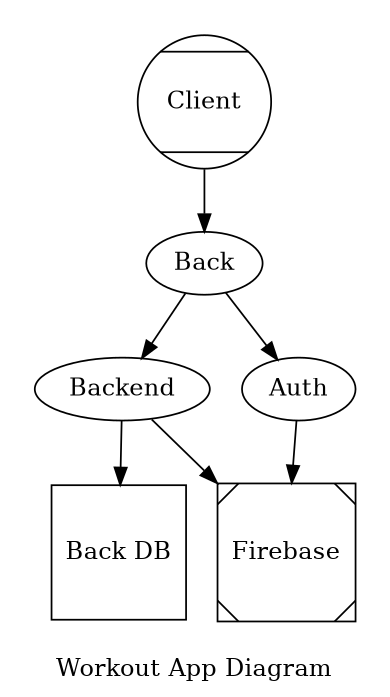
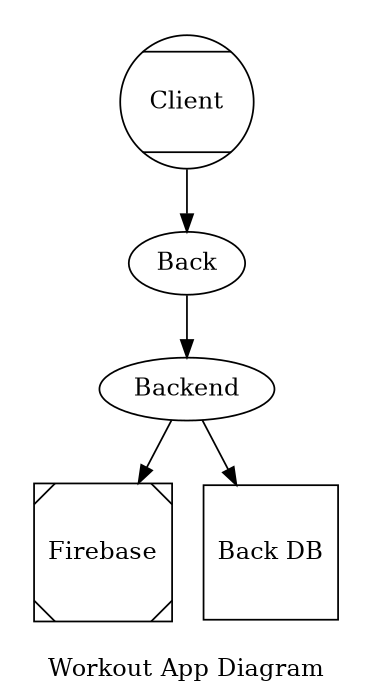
(299, 389) -> none
